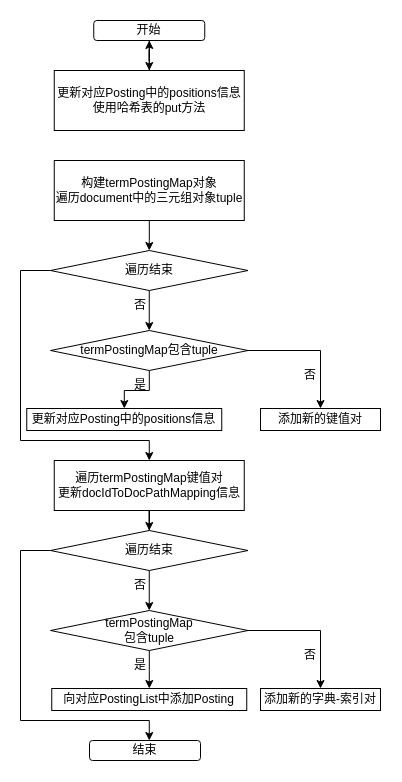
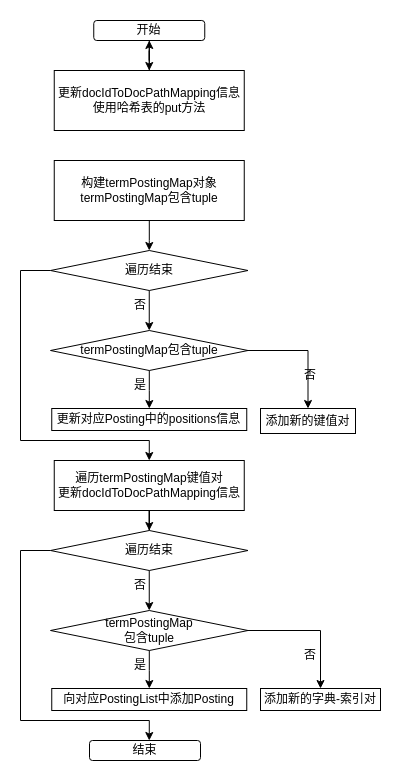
(150, 101) -> (150, 101)
(150, 191) -> (150, 191)
(124, 420) -> (149, 420)
(321, 420) -> (308, 421)
